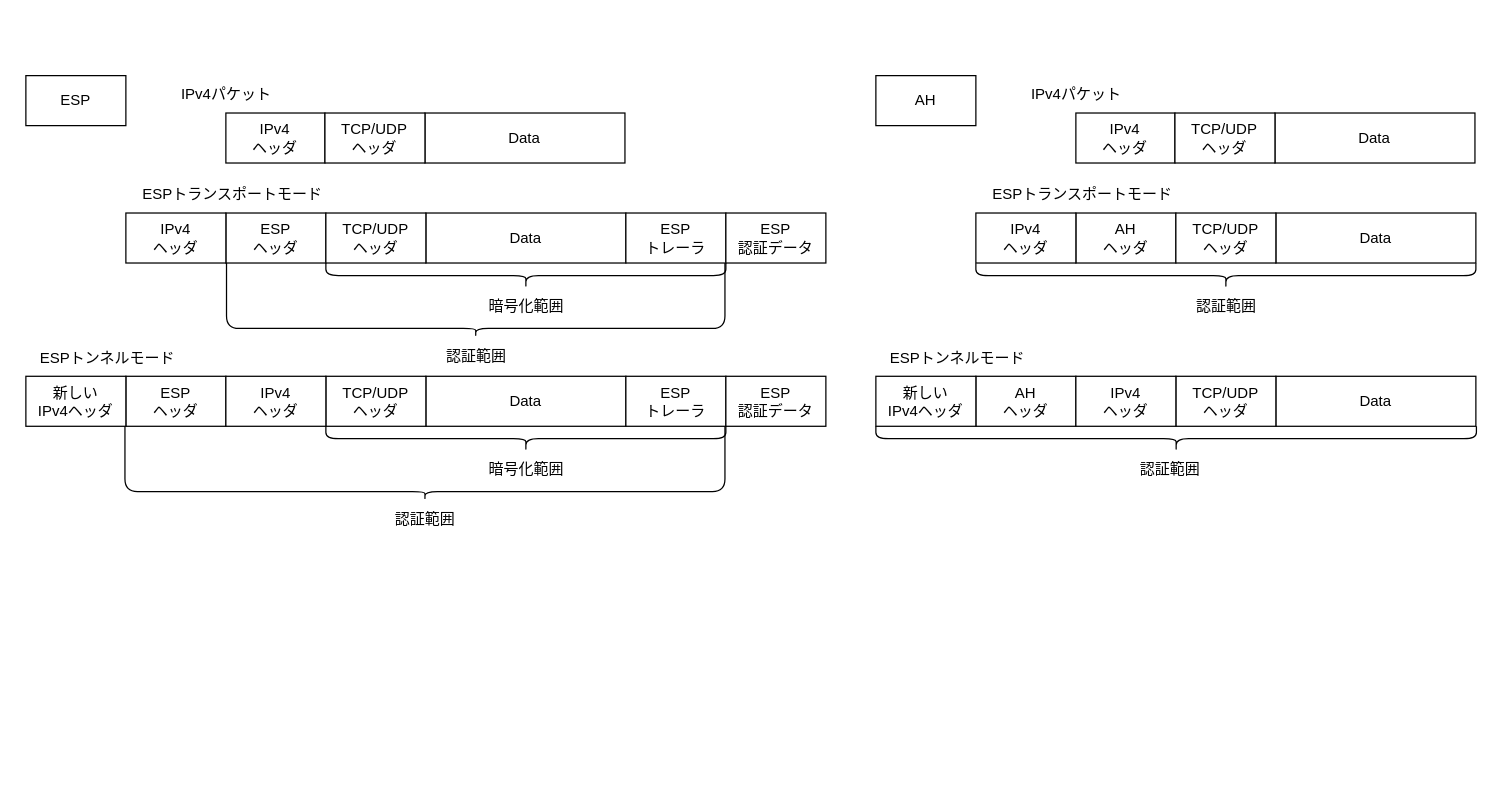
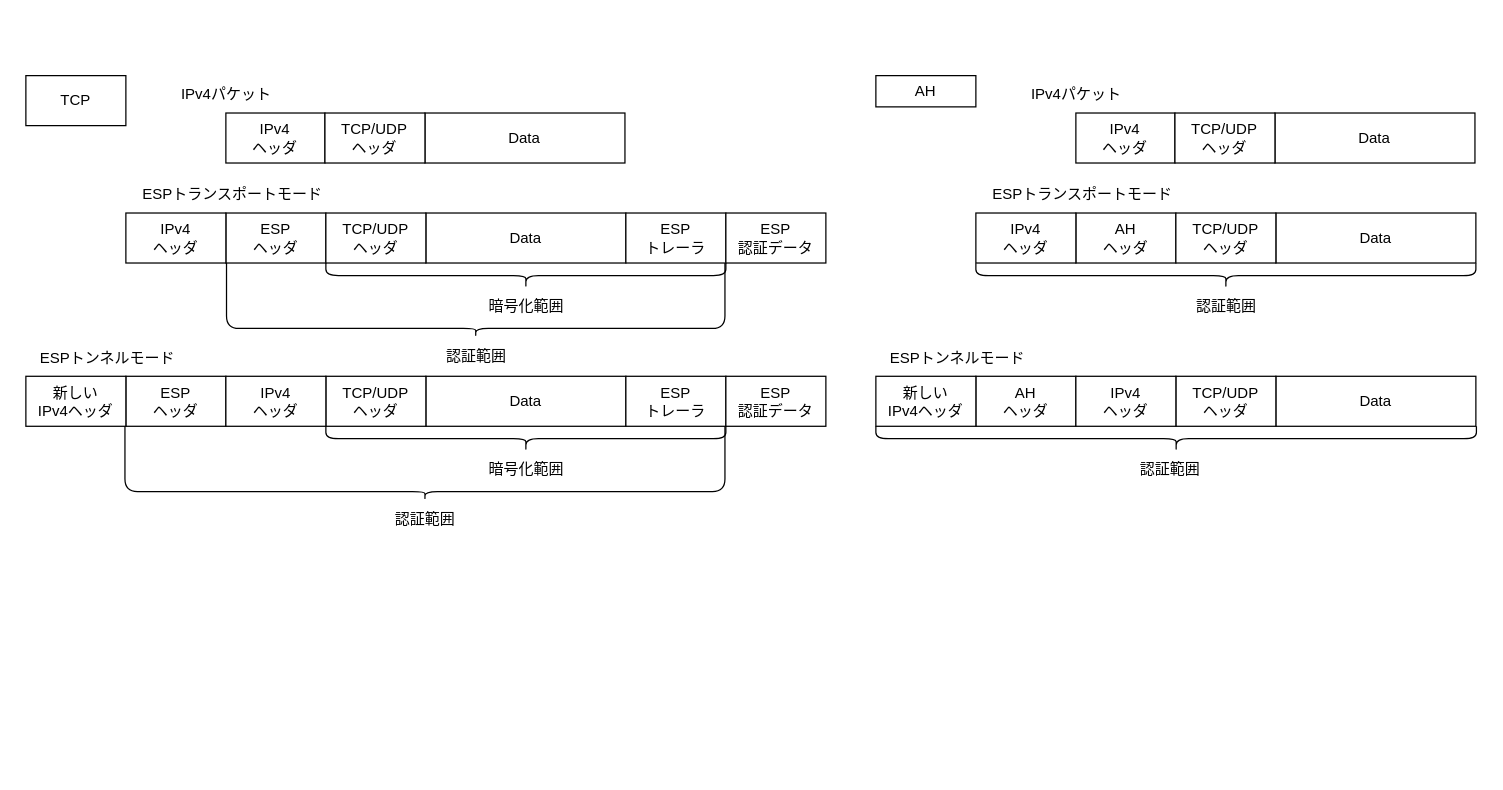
(76, 101) -> (76, 101)
(926, 101) -> (926, 91)
